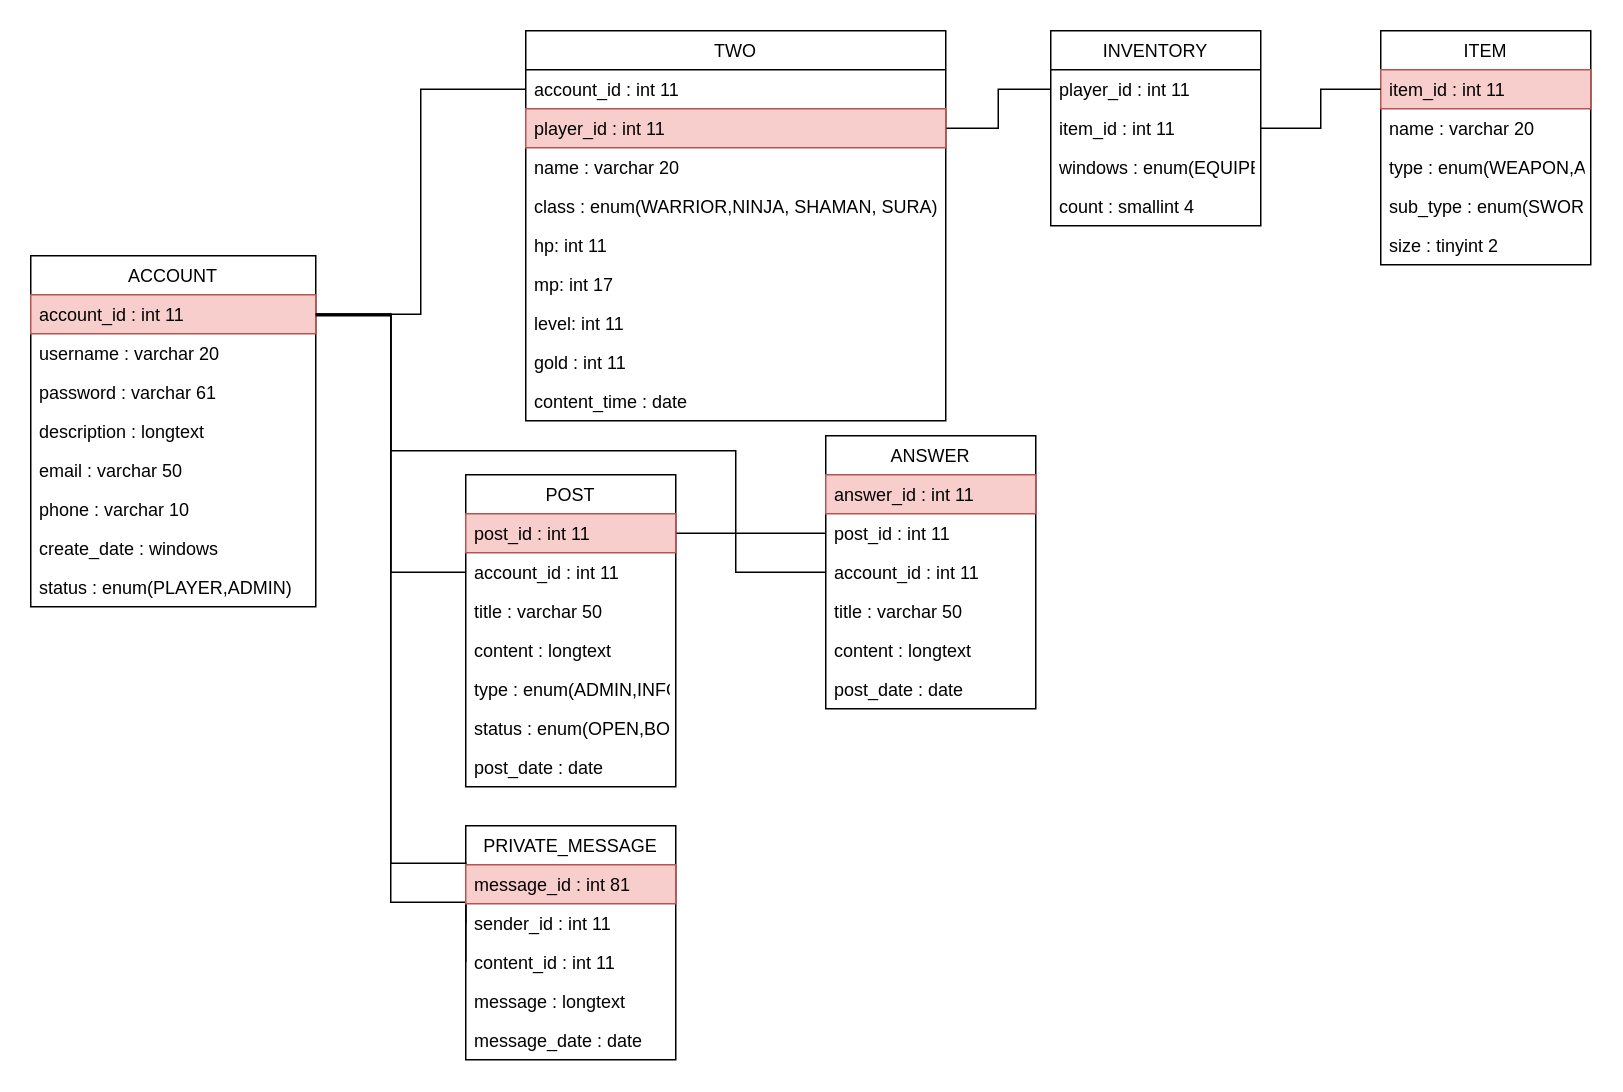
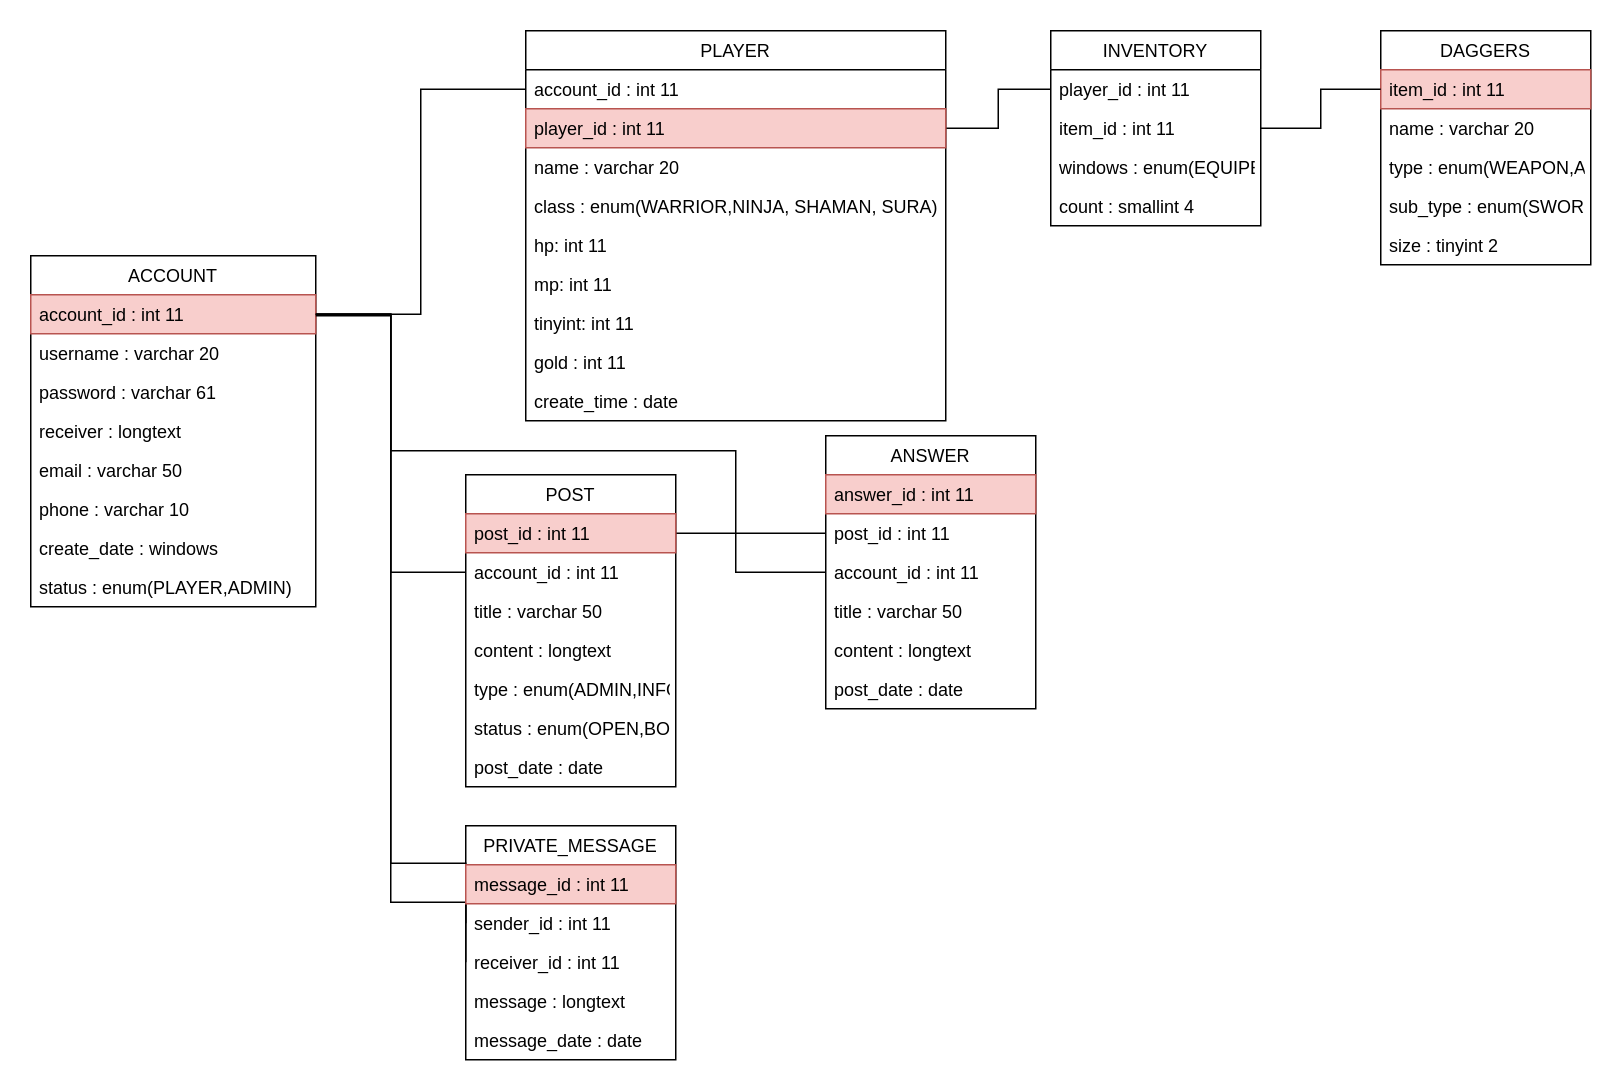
(735, 51) -> (735, 51)
(1485, 51) -> (1485, 51)
(575, 285) -> (575, 285)
(585, 324) -> (596, 324)
(620, 402) -> (615, 402)
(136, 432) -> (123, 432)
(556, 885) -> (556, 885)
(556, 963) -> (558, 963)
